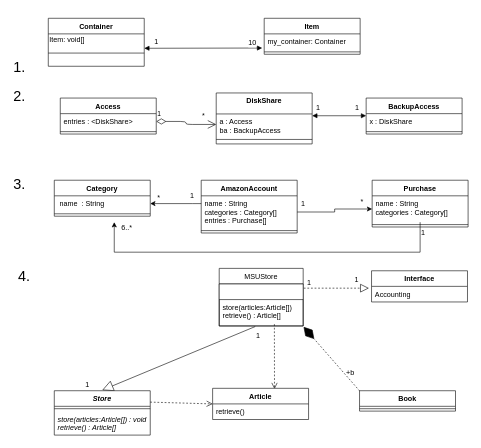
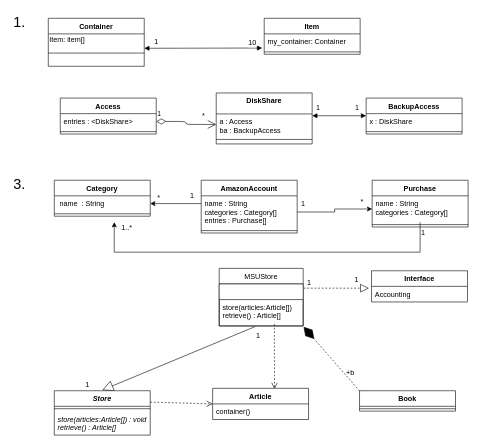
(71, 40) -> (71, 40)
(24, 63) -> (24, 18)
(24, 92) -> none
(128, 228) -> (128, 228)
(24, 276) -> none
(235, 412) -> (237, 412)
